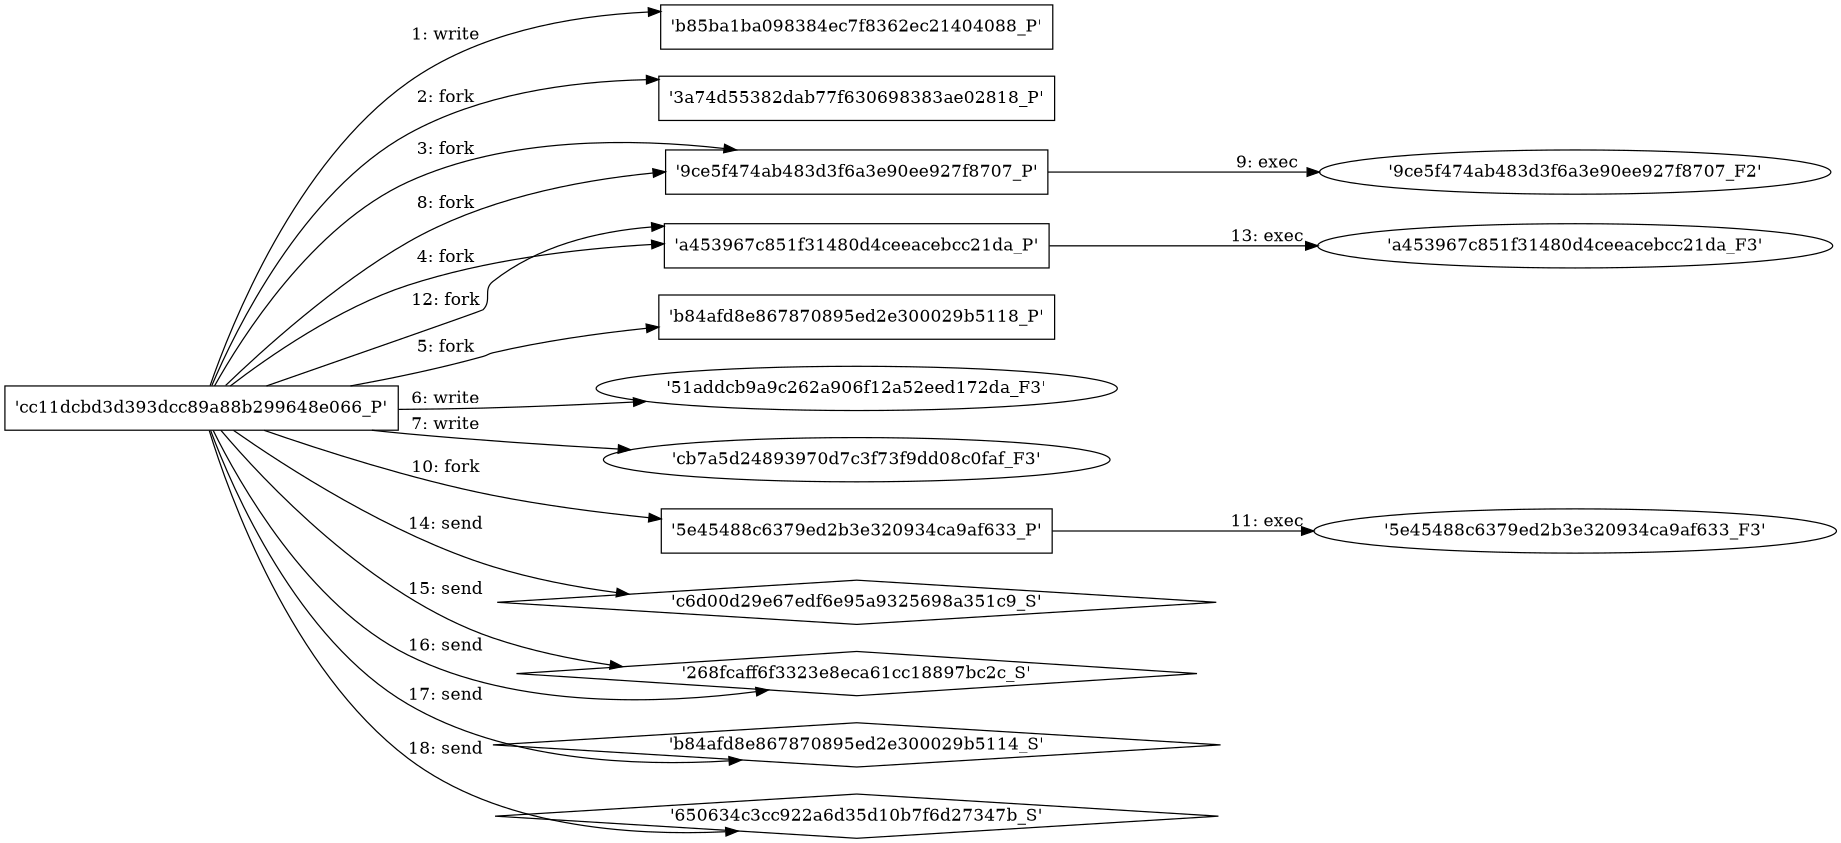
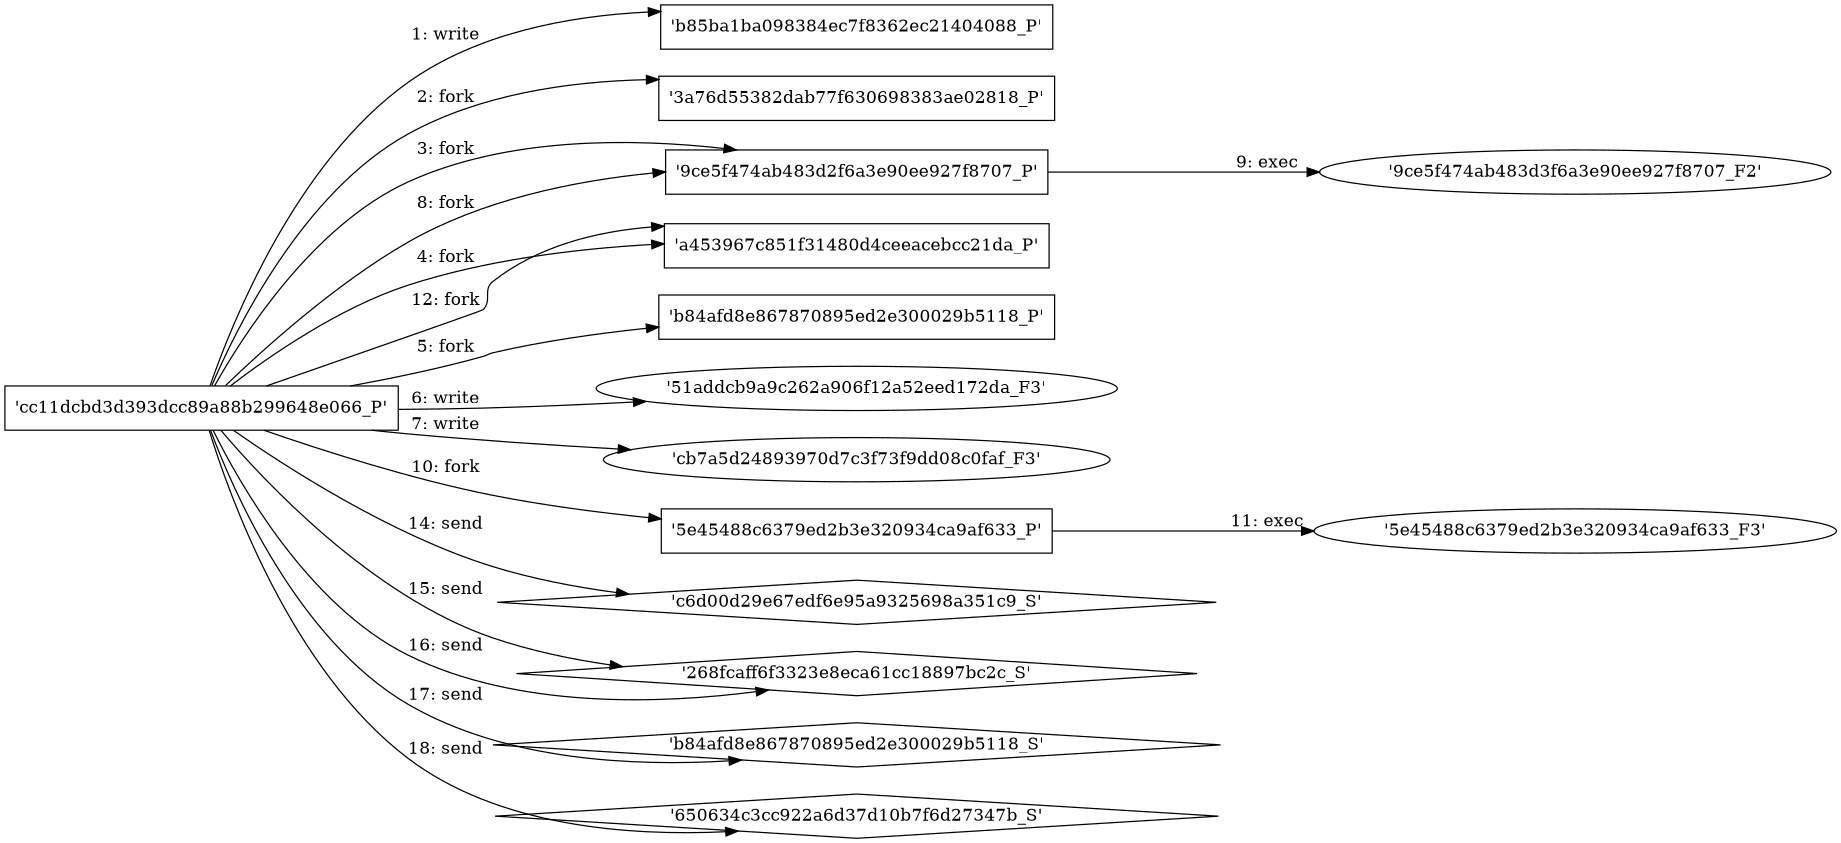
(857, 98) -> (857, 98)
(857, 172) -> (857, 172)
(1575, 246) -> none
(857, 745) -> (857, 745)
(857, 816) -> (857, 816)
